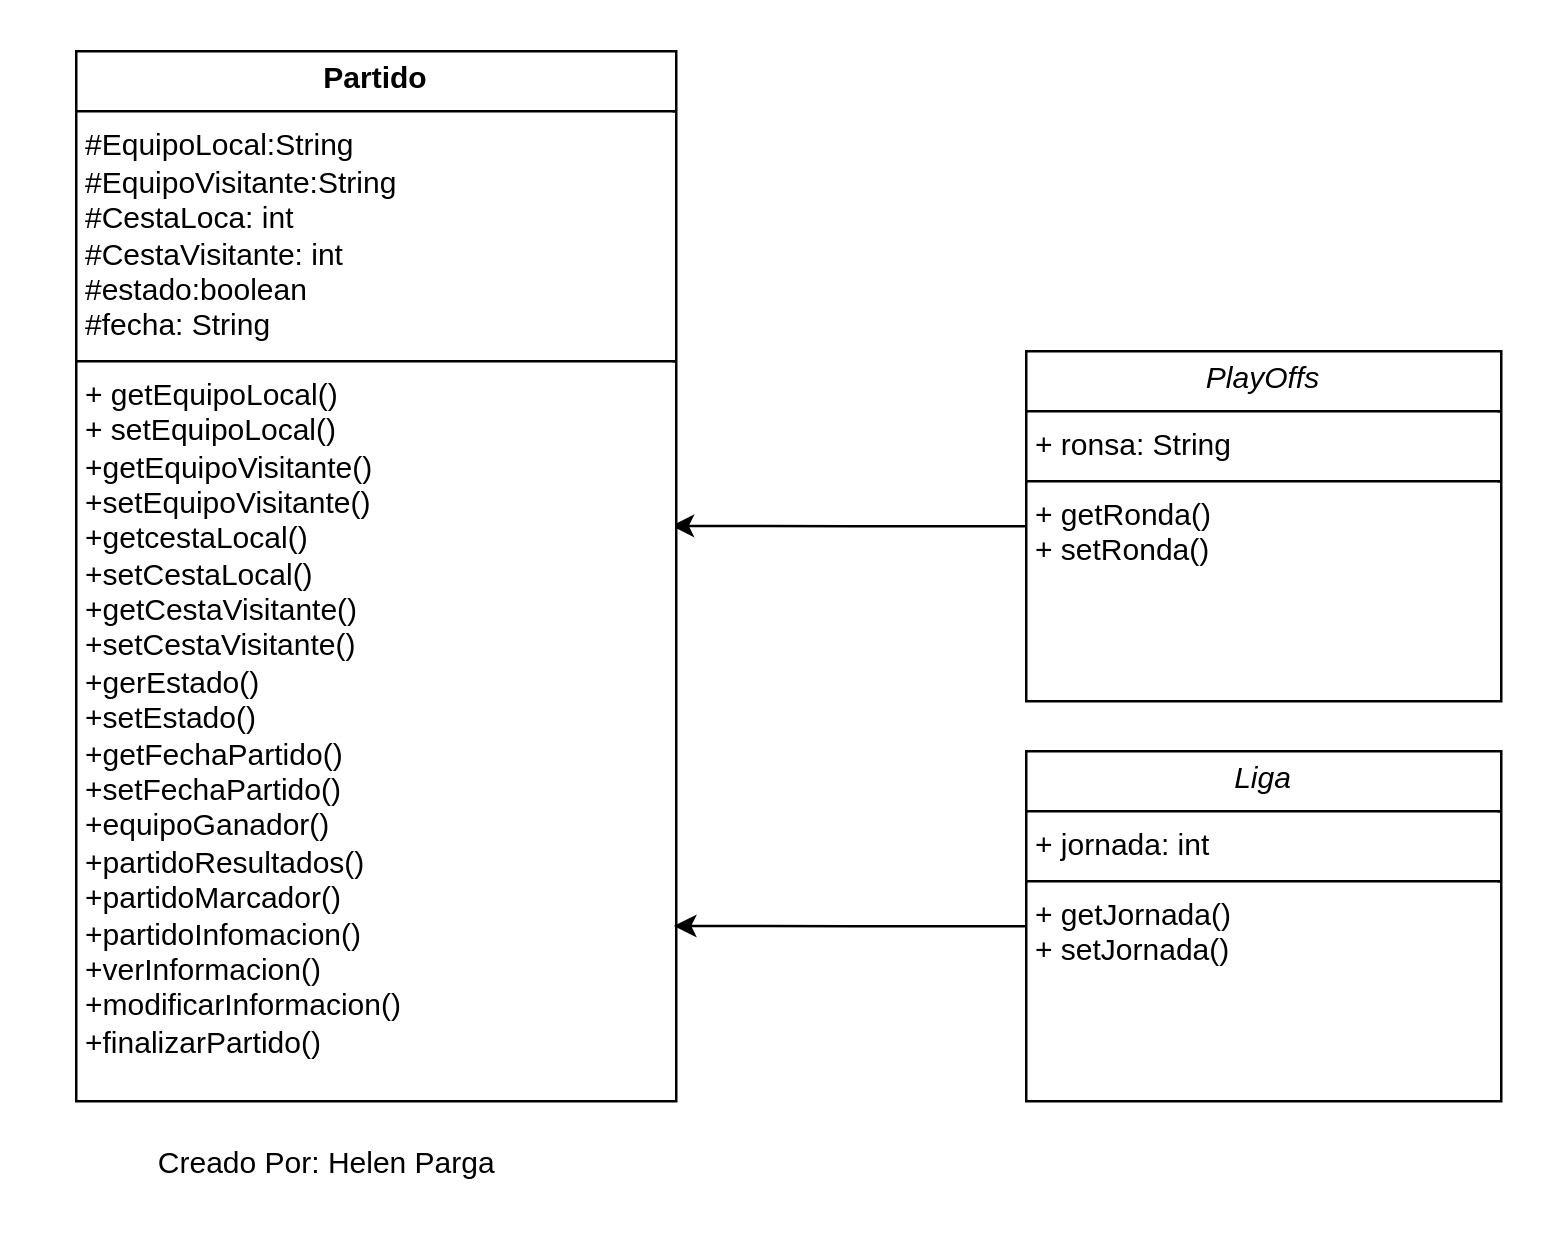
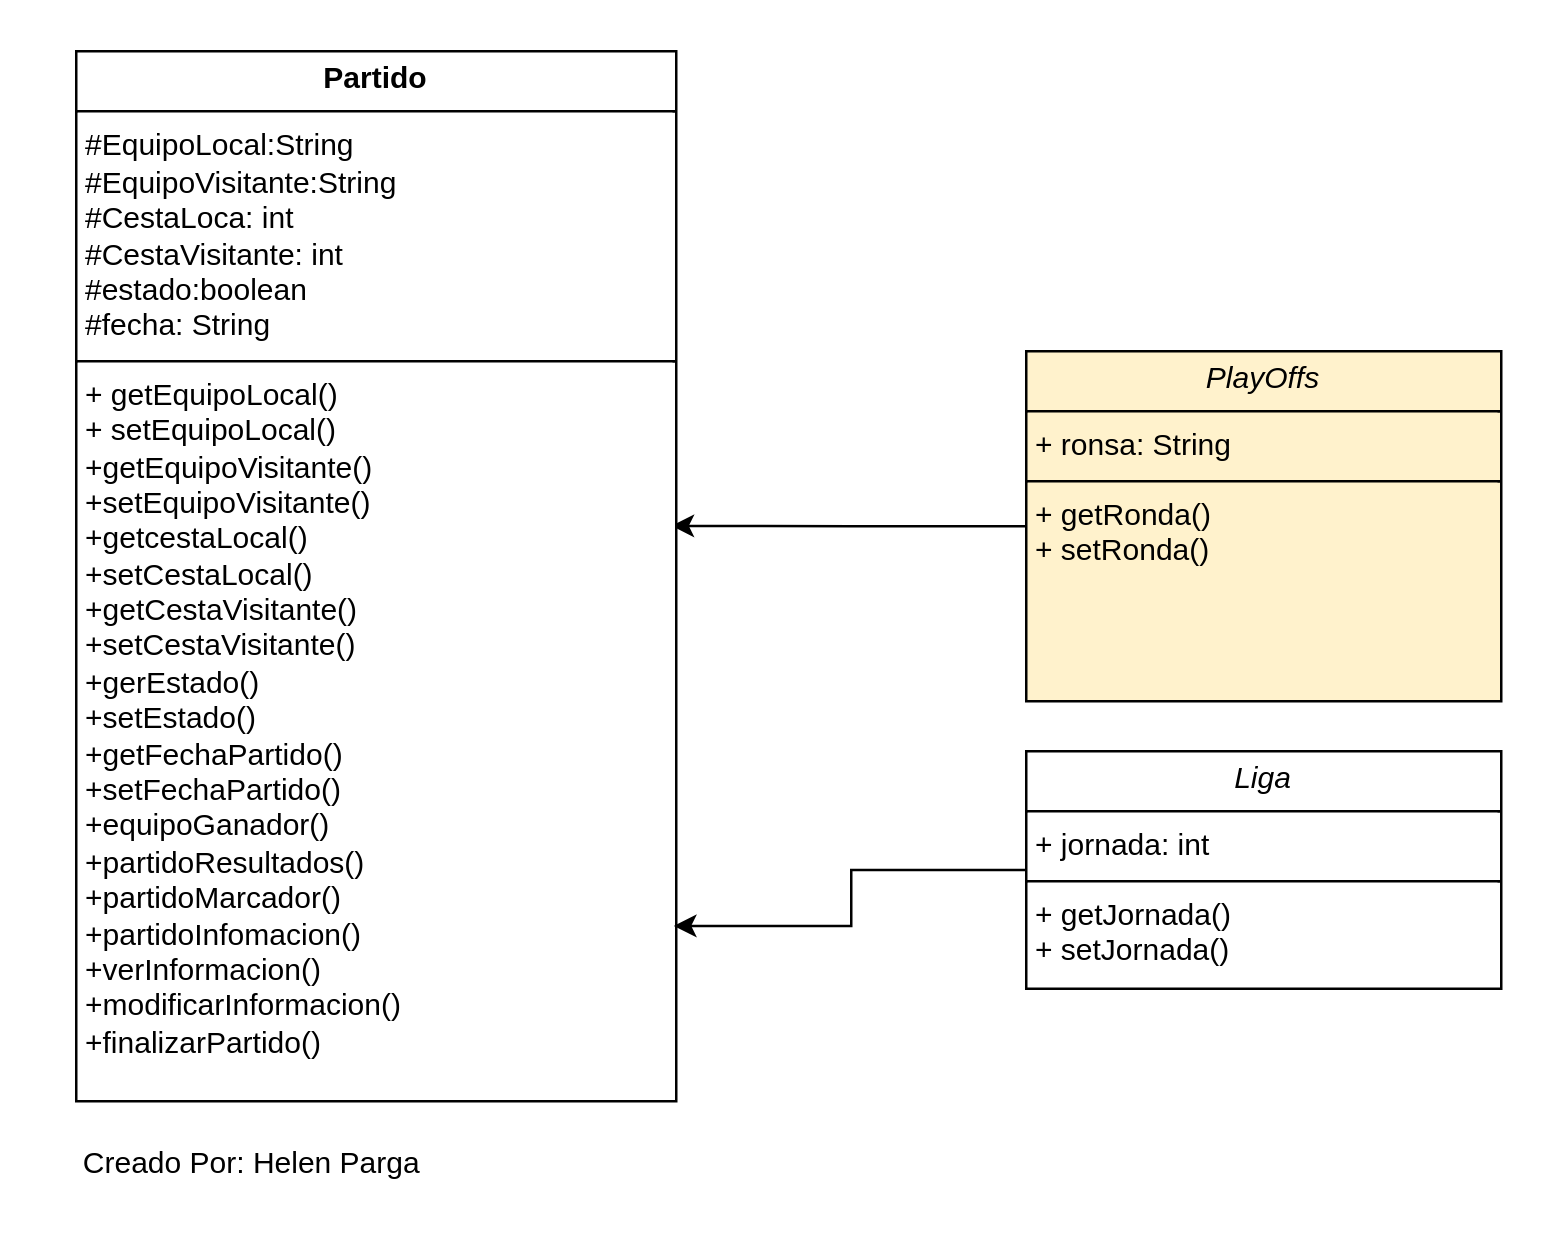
(1264, 526) -> (1264, 526)
(1264, 926) -> (1264, 870)
(326, 1164) -> (251, 1164)
